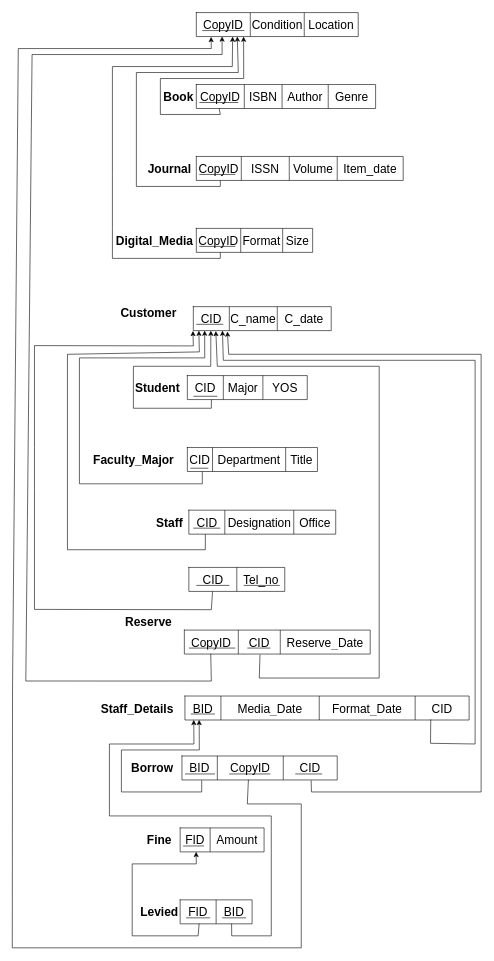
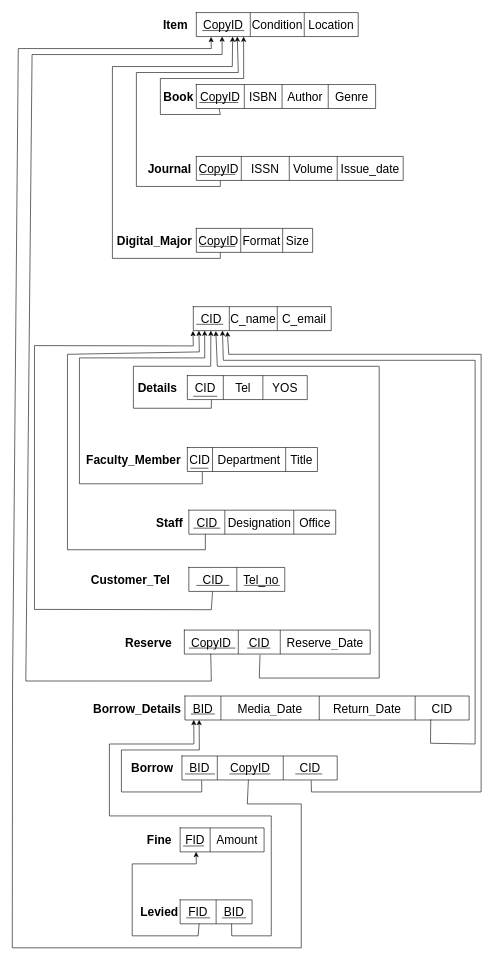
none -> (176, 24)
(371, 168) -> (371, 168)
(155, 240) -> (155, 240)
(149, 312) -> none
(305, 319) -> (305, 319)
(158, 388) -> (158, 388)
(243, 388) -> (243, 388)
(134, 460) -> (134, 460)
none -> (131, 580)
(149, 621) -> (149, 642)
(137, 708) -> (137, 708)
(368, 708) -> (368, 708)
